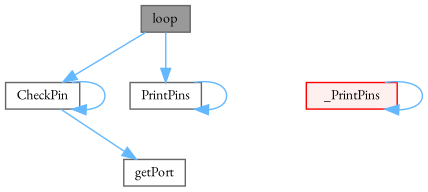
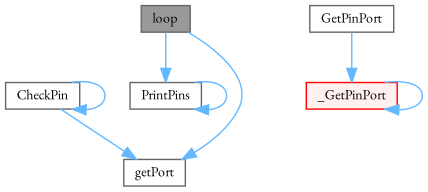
none -> (352, 19)
(111, 54) -> (241, 91)
(352, 96) -> (352, 96)
